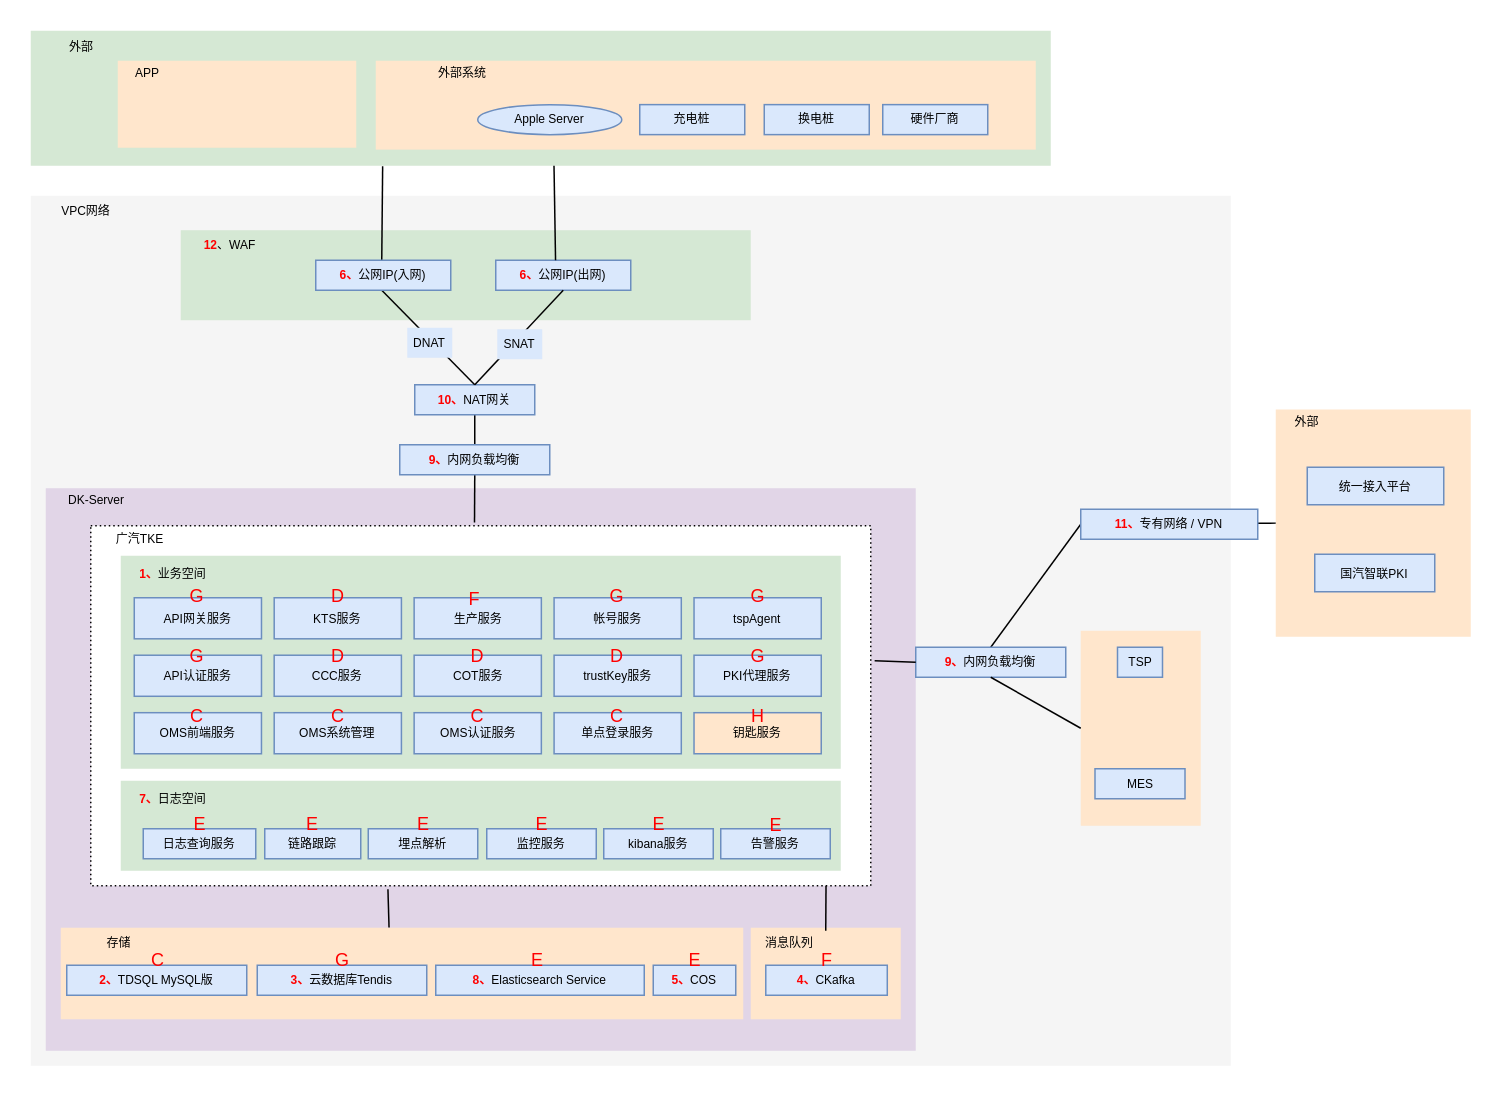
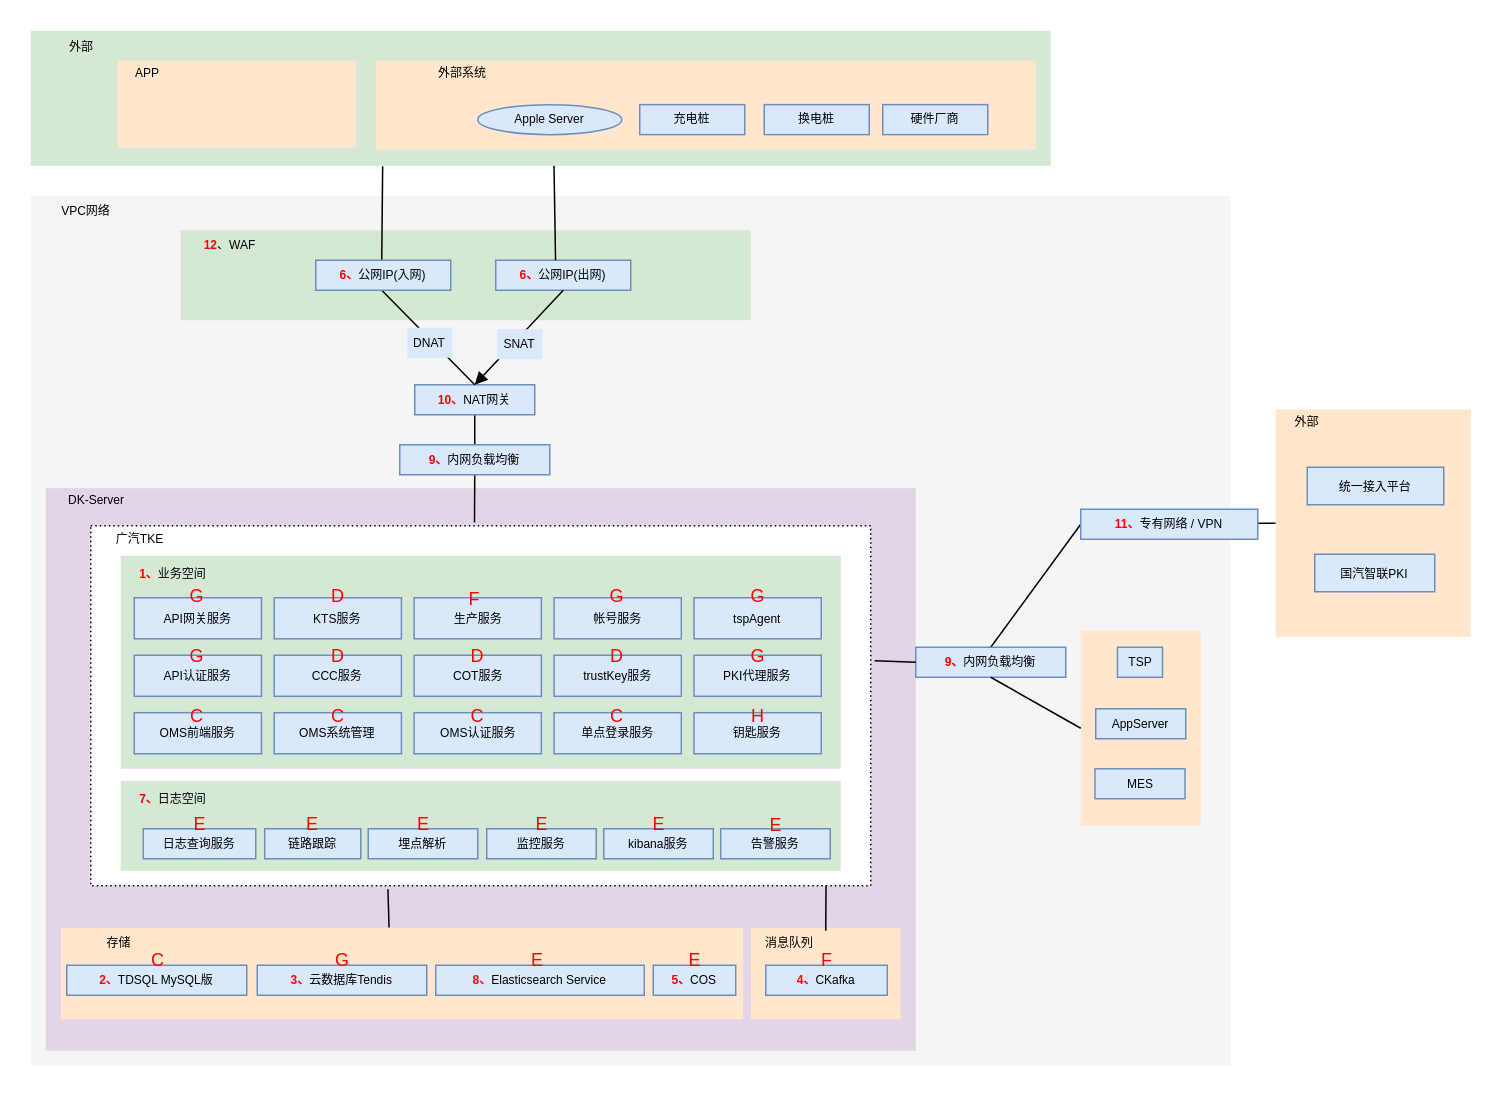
(480, 379) -> (484, 374)
none -> (1141, 724)
(758, 733) -> (758, 733)
